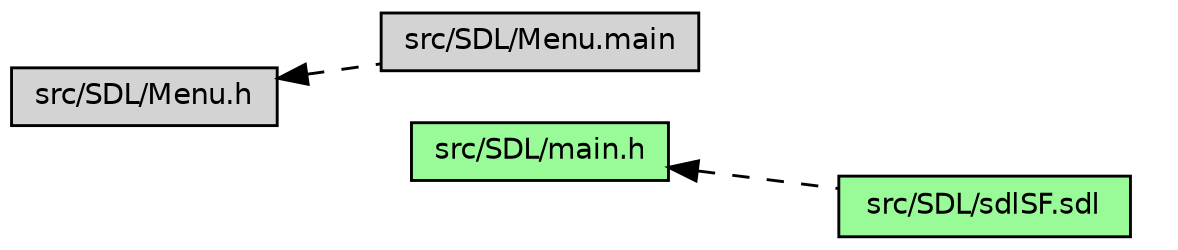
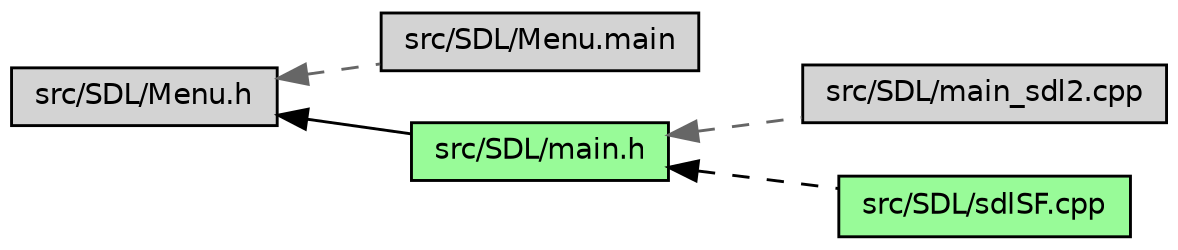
(344, 69) -> (344, 69)
none -> (985, 94)
none -> (359, 127)
(985, 206) -> (985, 206)
